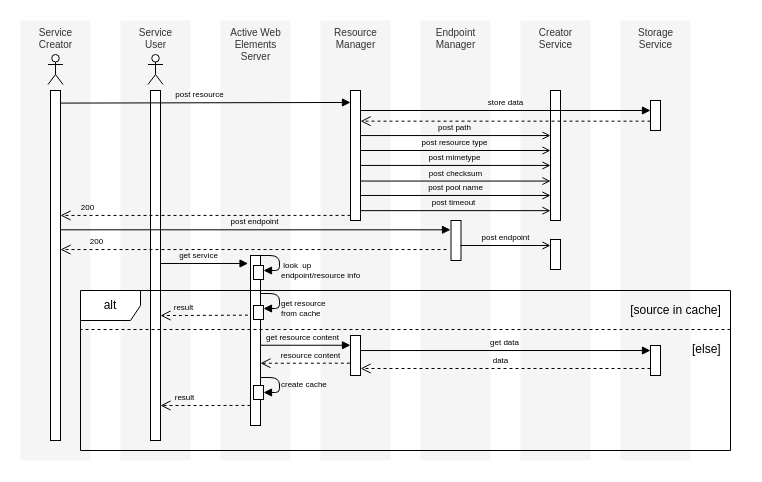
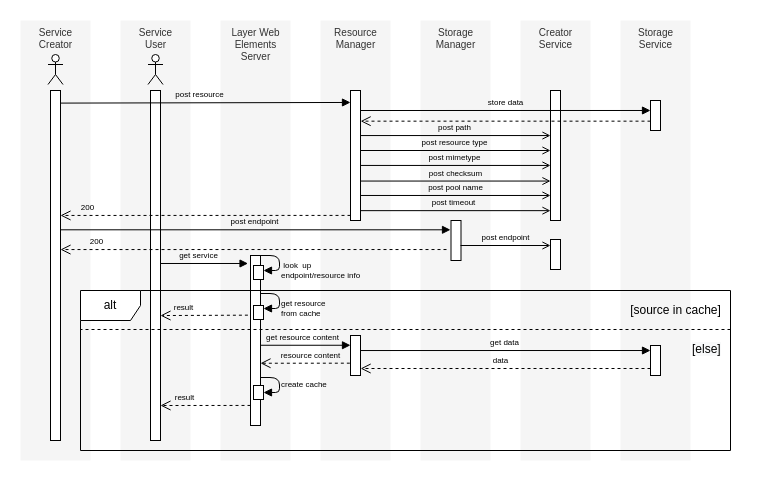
(456, 40) -> (456, 40)
(256, 46) -> (256, 46)
